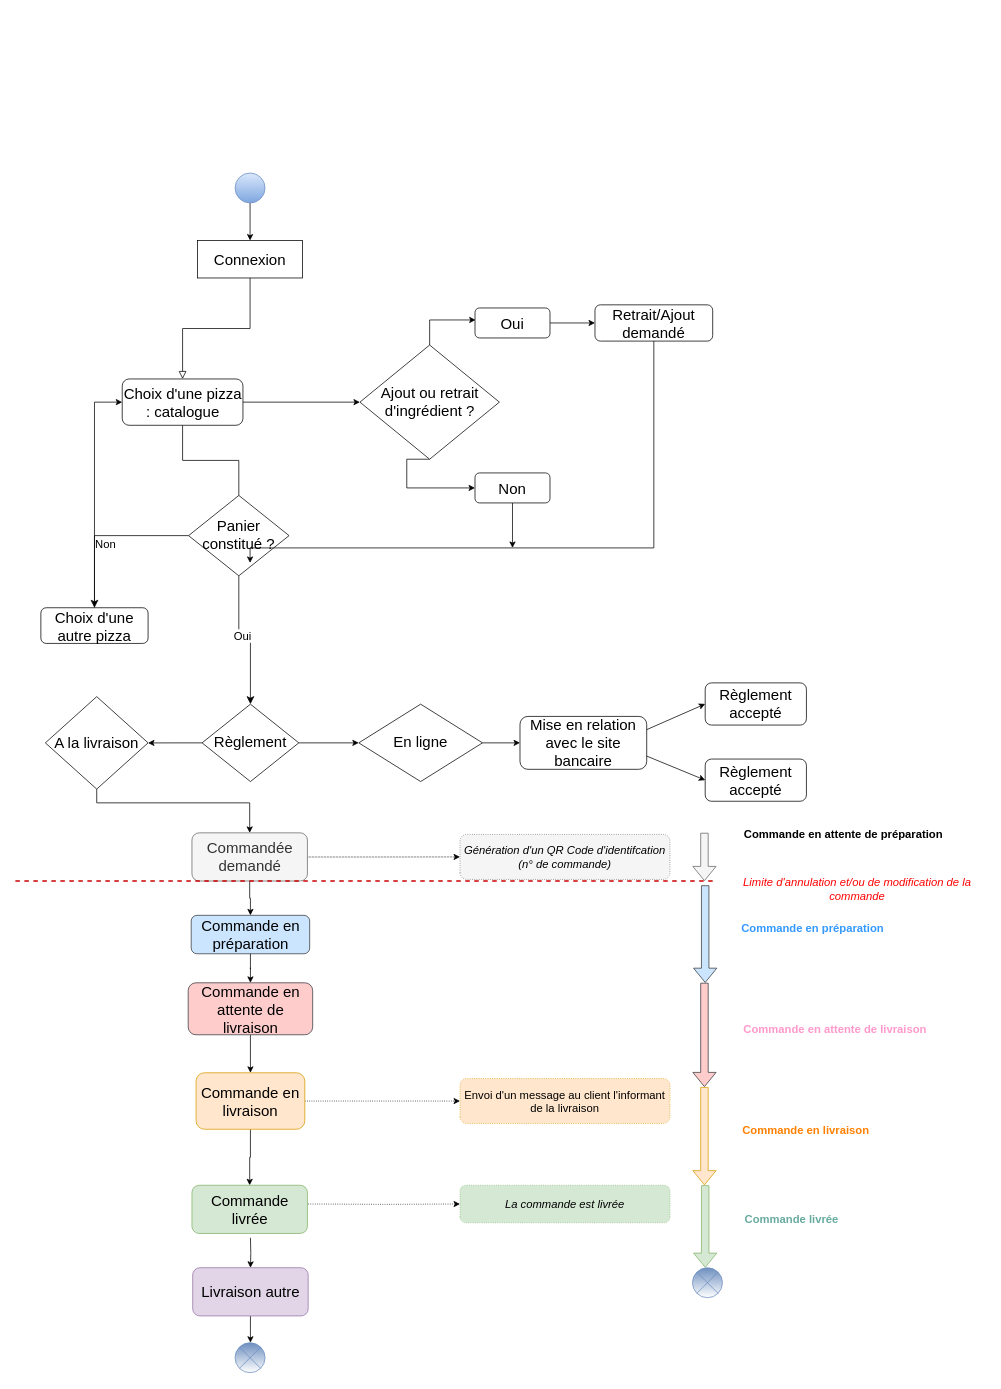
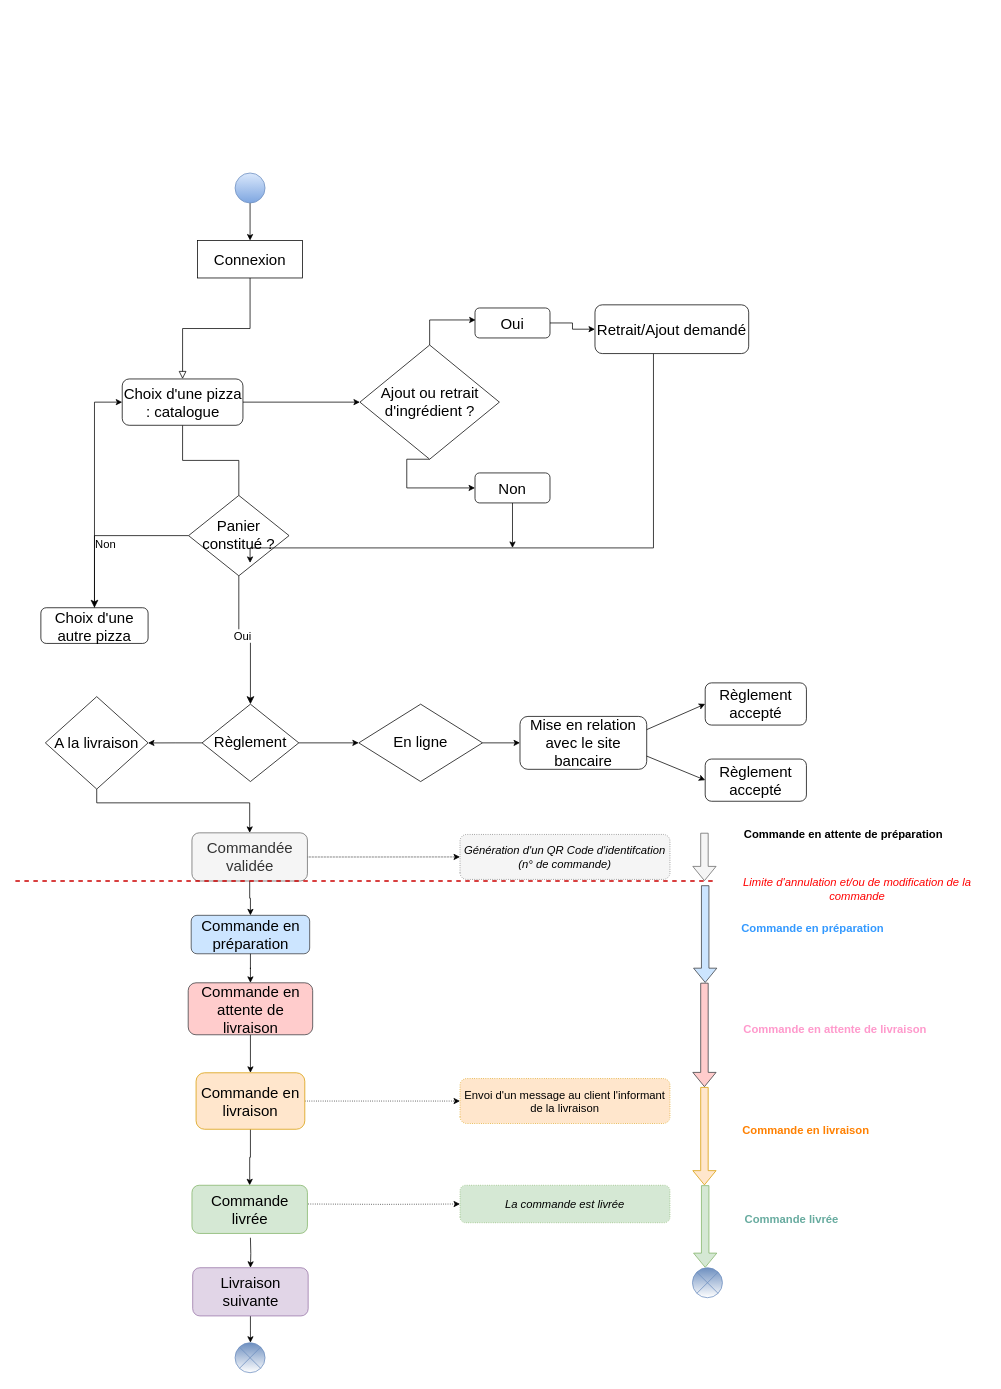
(654, 323) -> (672, 329)
(250, 857) -> (250, 857)
(251, 1292) -> (251, 1292)
